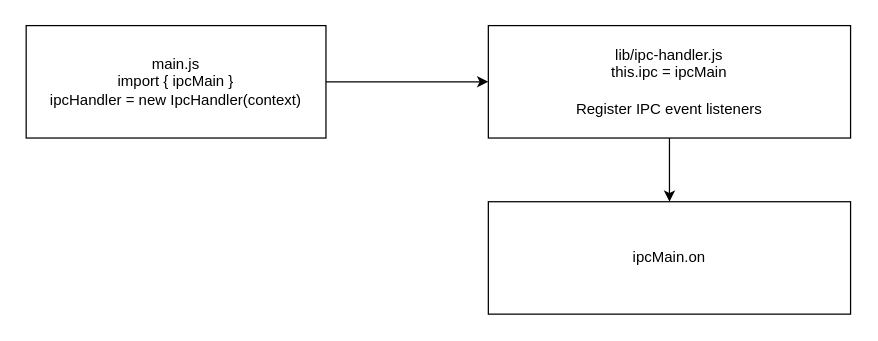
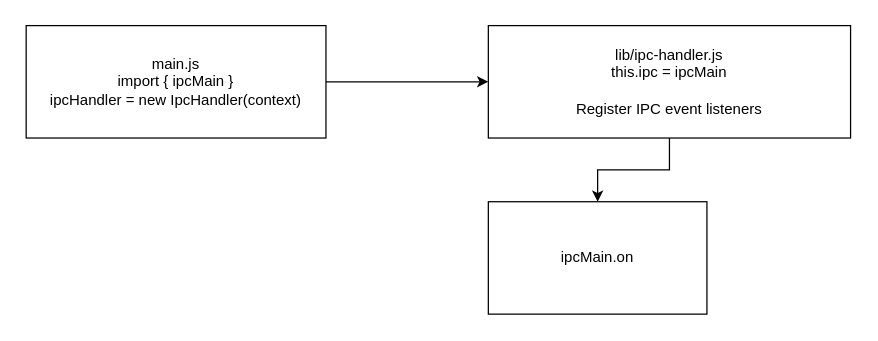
(669, 258) -> (598, 258)
